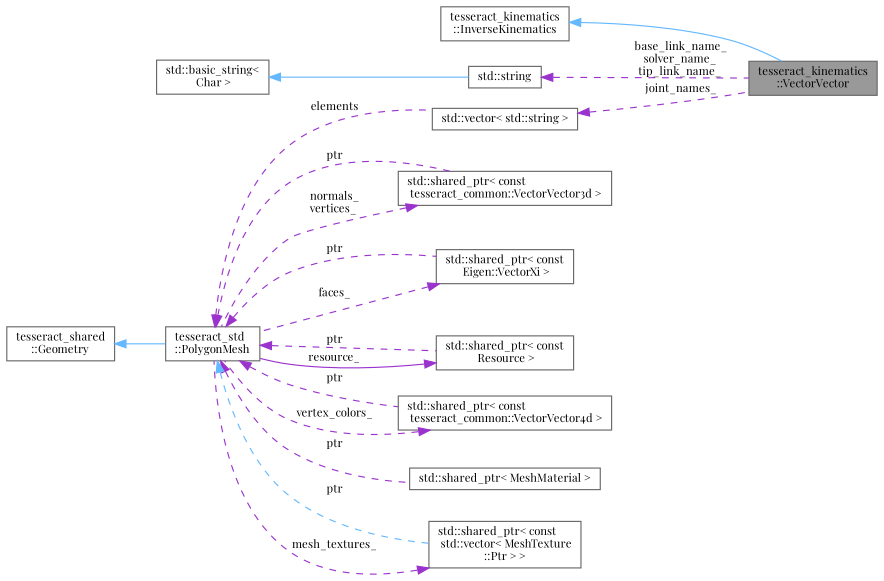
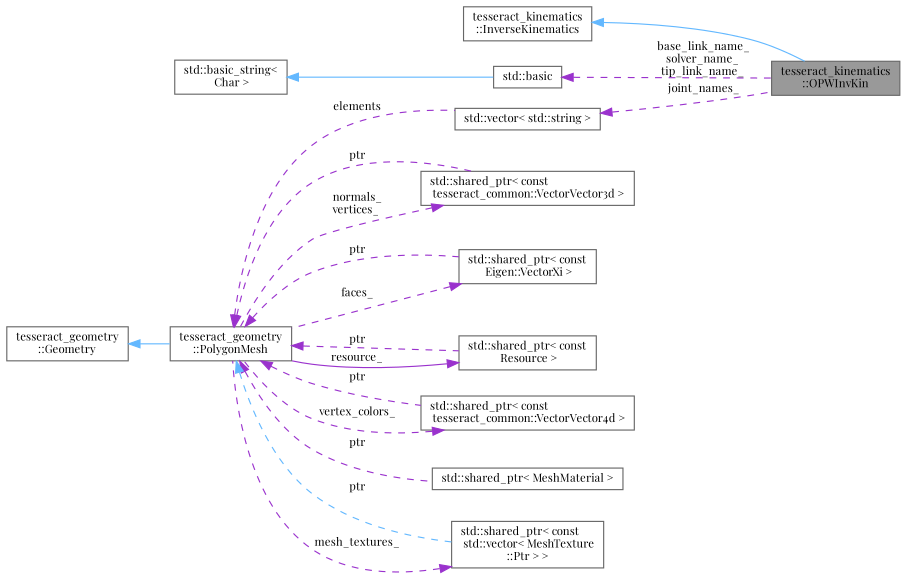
(505, 77) -> (528, 77)
(813, 78) -> (836, 78)
(61, 344) -> (68, 344)
(213, 344) -> (231, 344)
